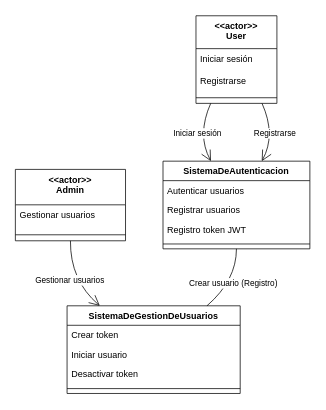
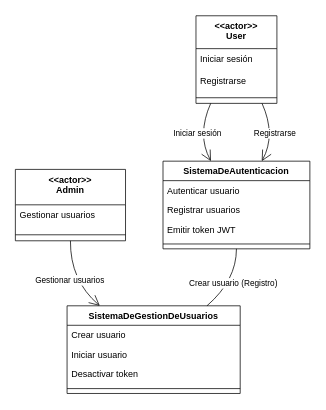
(212, 191) -> (209, 191)
(209, 230) -> (203, 230)
(98, 335) -> (102, 335)
